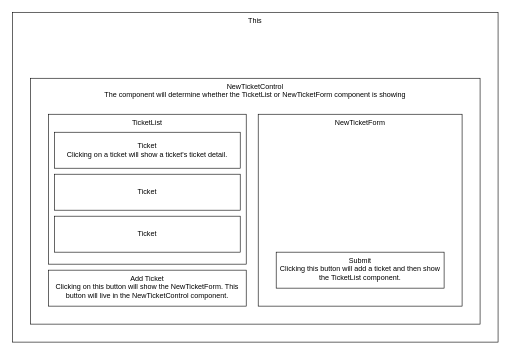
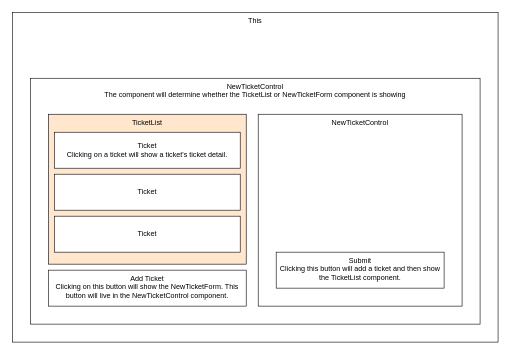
(147, 123) -> (147, 123)
(360, 123) -> (360, 123)
